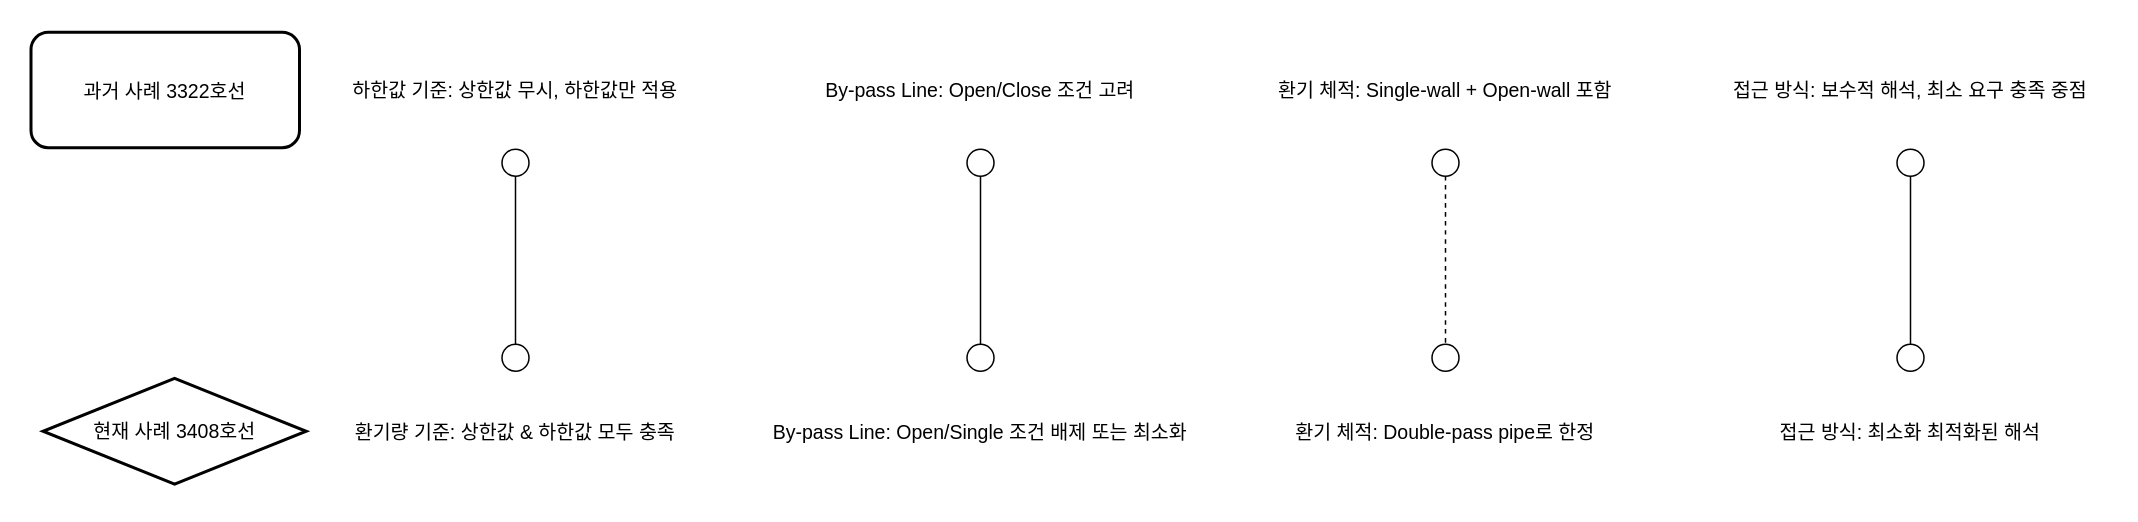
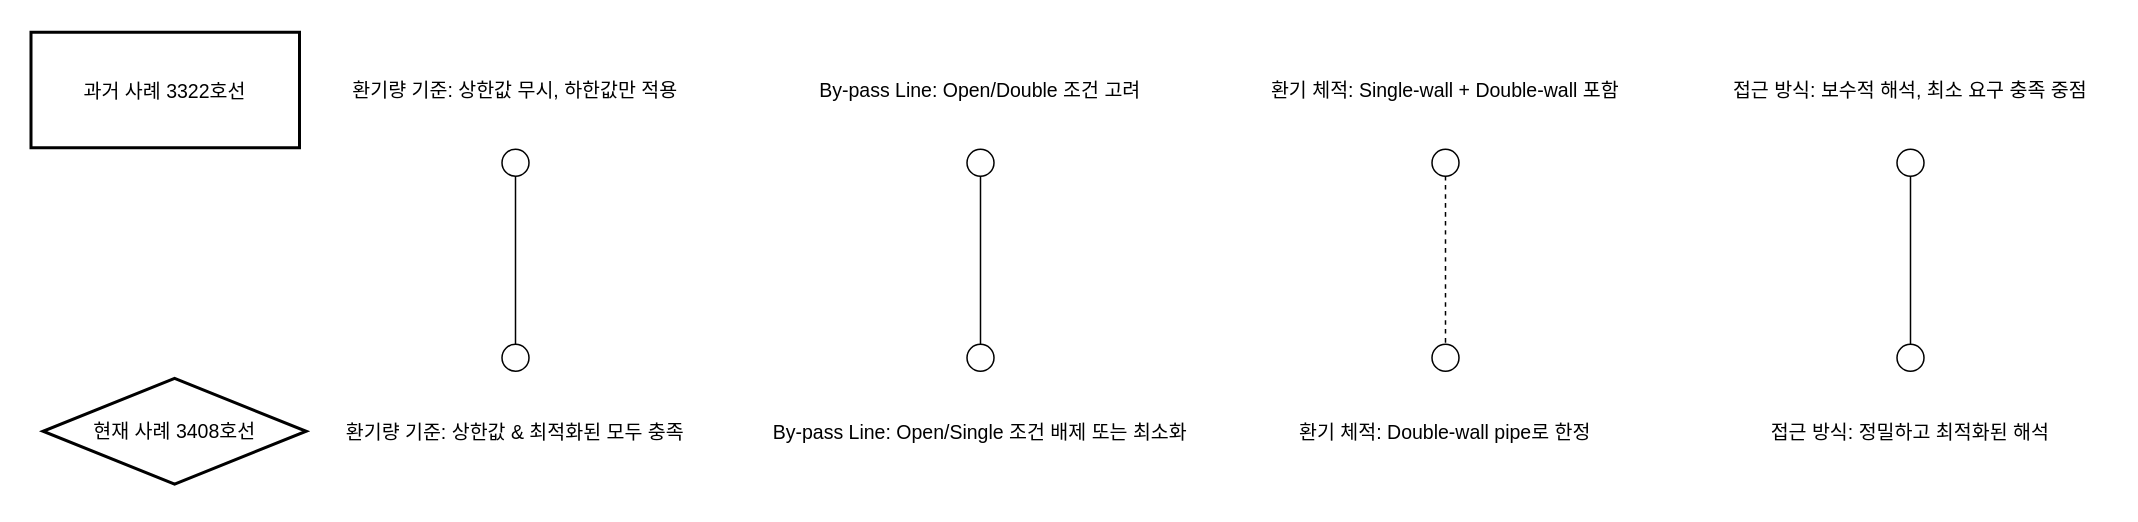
(165, 90) -> (165, 90)
(515, 90) -> (515, 90)
(980, 90) -> (980, 90)
(1445, 90) -> (1445, 90)
(515, 432) -> (515, 432)
(1445, 432) -> (1445, 432)
(1910, 432) -> (1910, 432)
